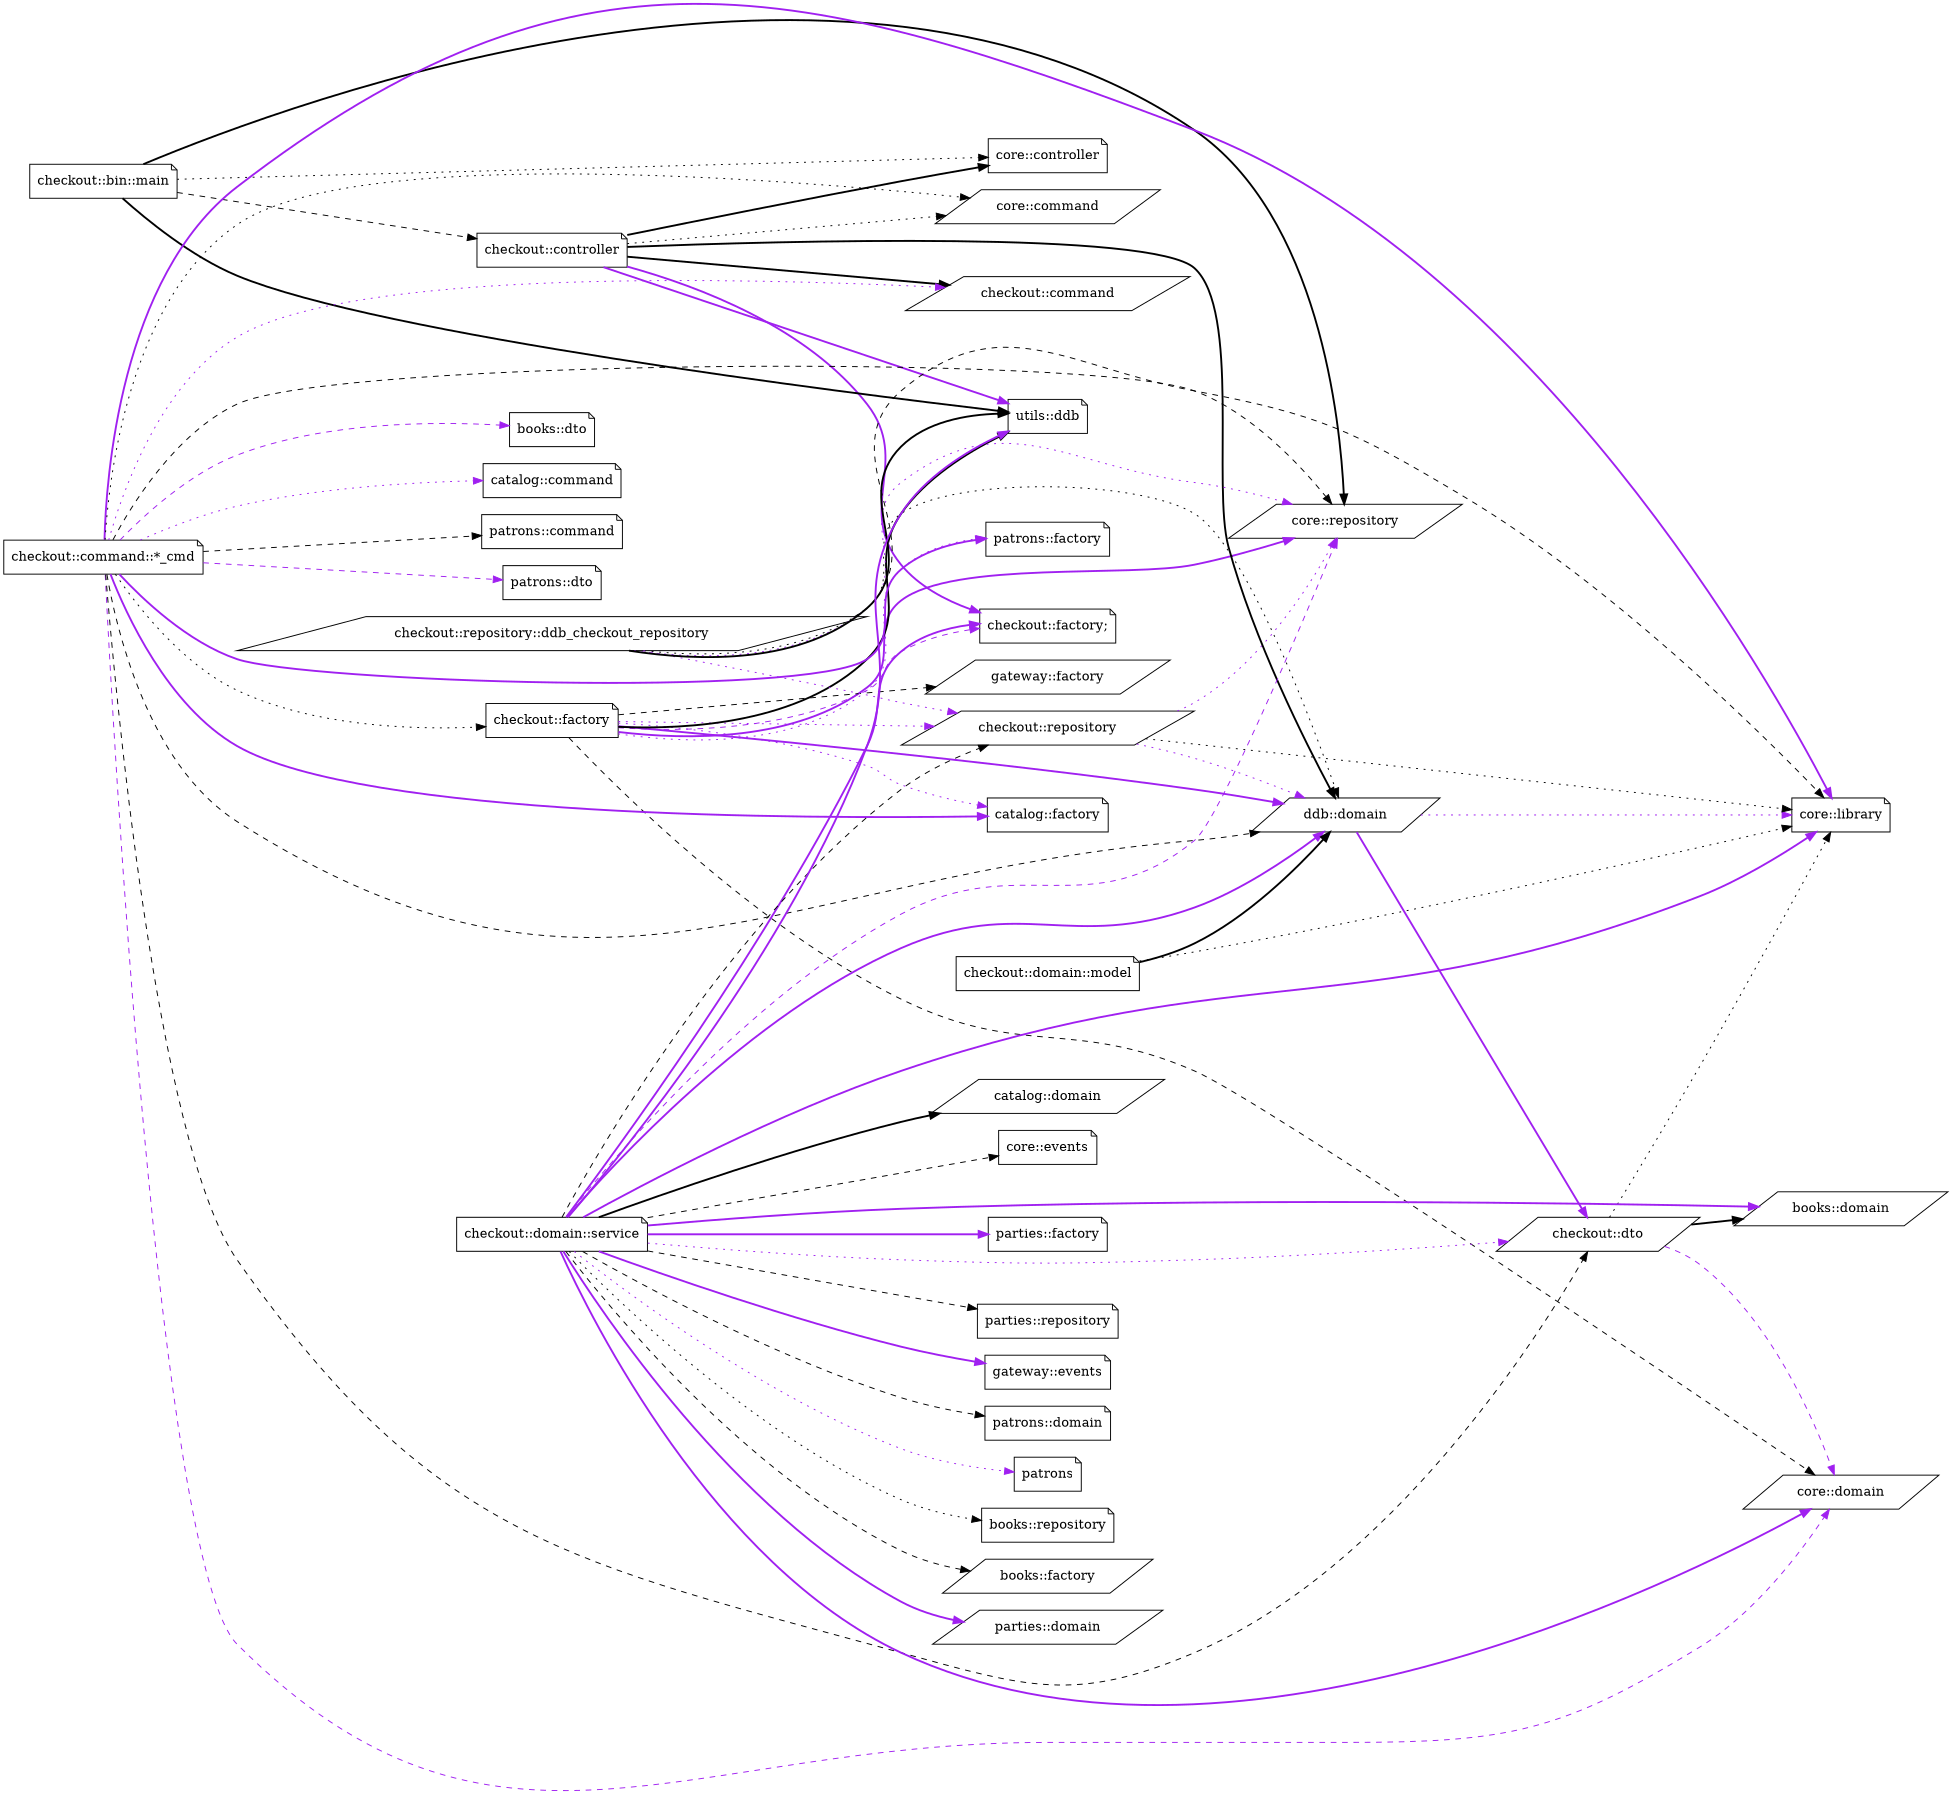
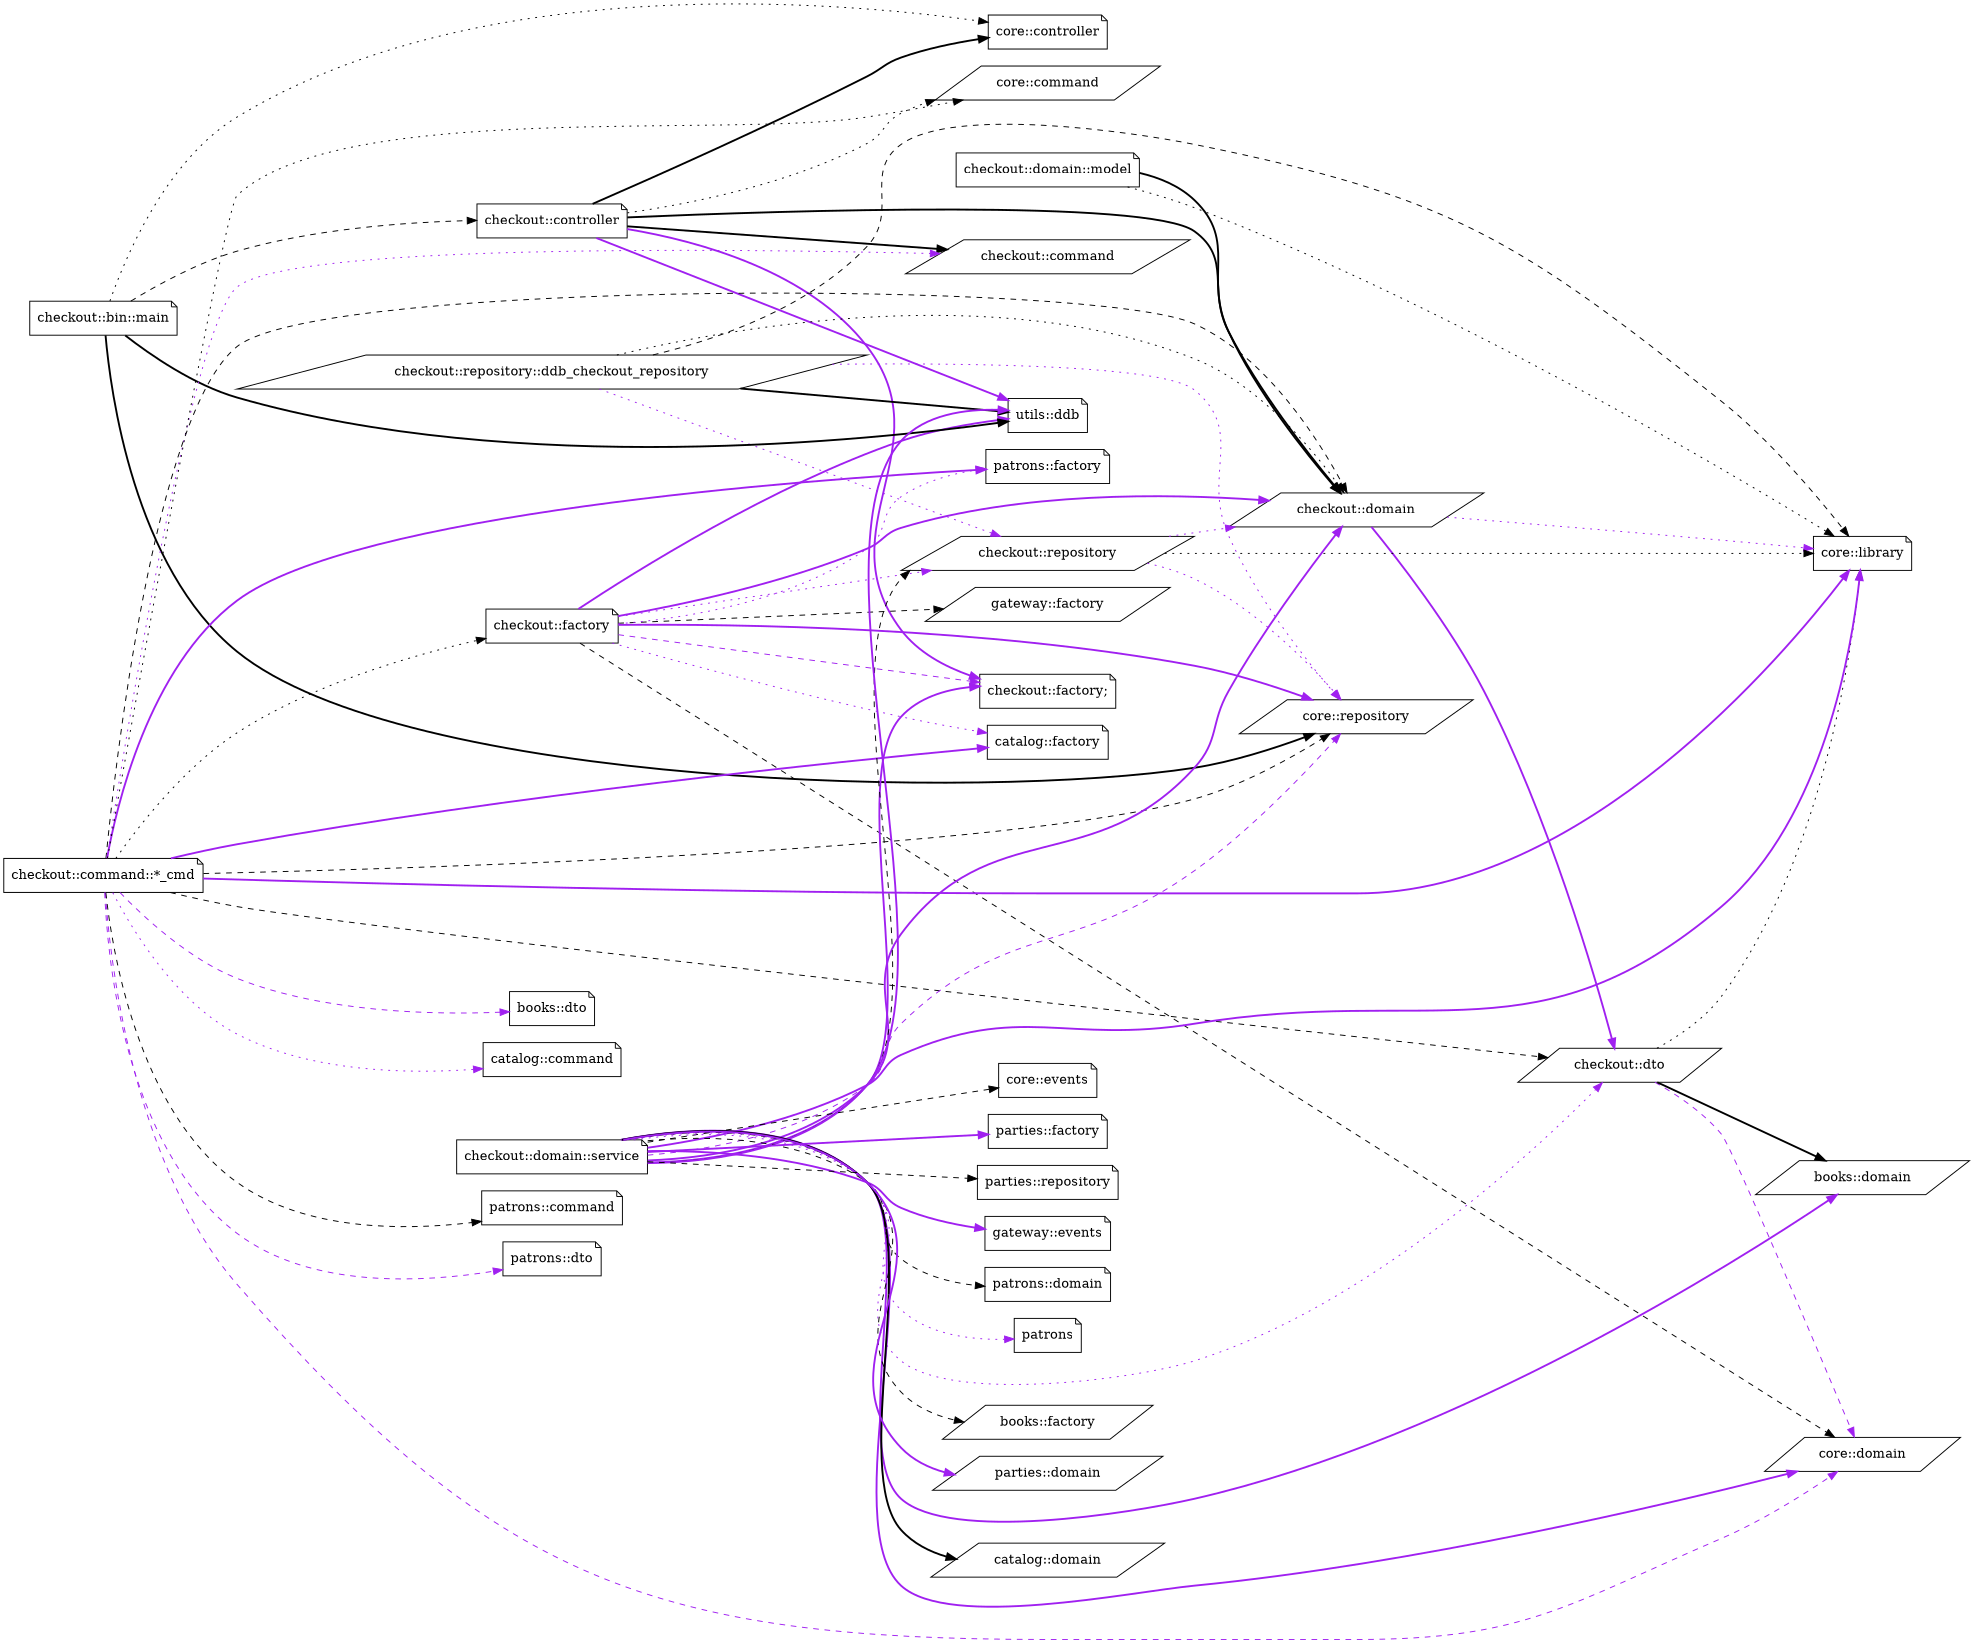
(852, 671) -> (779, 493)
(1345, 815) -> (1356, 510)
(1048, 1525) -> none
